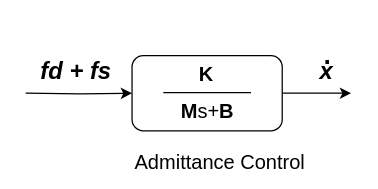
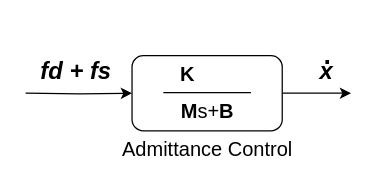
(206, 74) -> (187, 74)
(219, 162) -> (207, 149)
